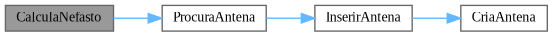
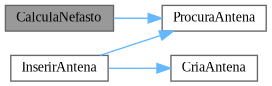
(284, 18) -> (130, 45)
